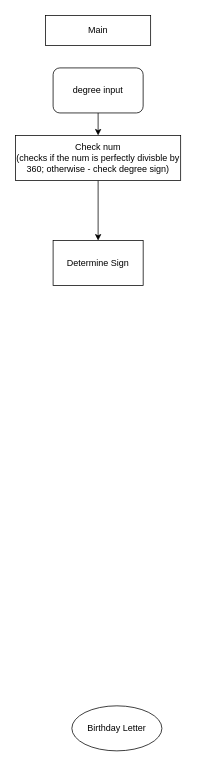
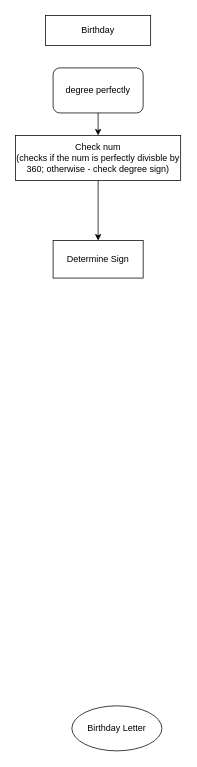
(98, 30) -> (98, 30)
(98, 90) -> (98, 90)
(98, 263) -> (98, 259)
